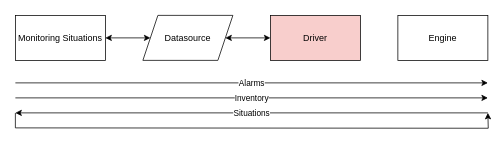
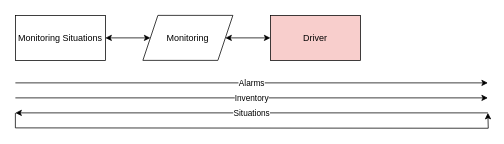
(188, 38) -> (188, 38)
(443, 38) -> none
